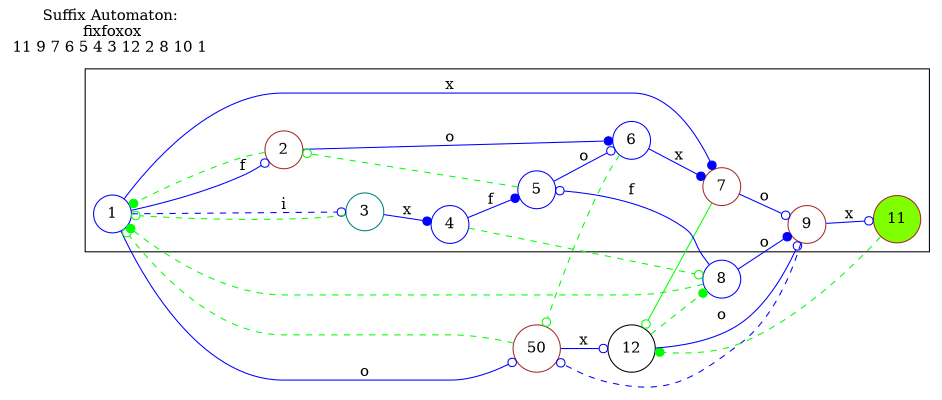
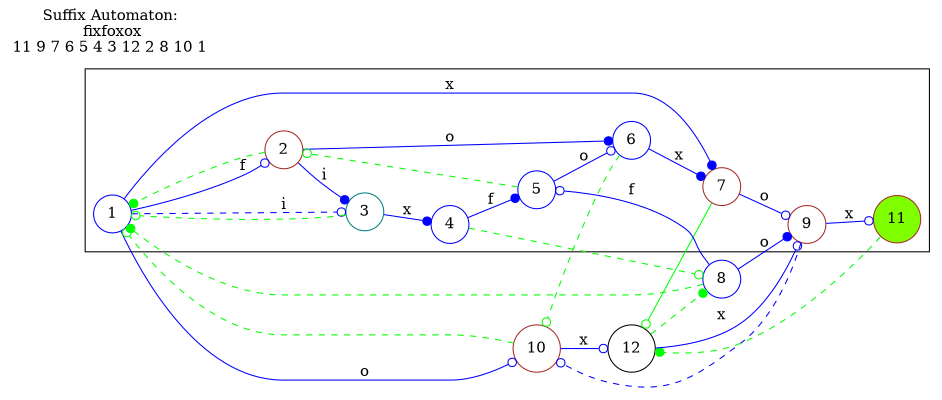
none -> (319, 181)
(722, 315) -> (722, 315)
(537, 349) -> (537, 349)
